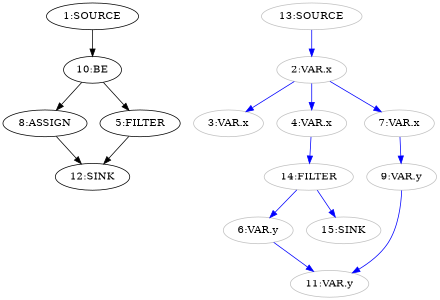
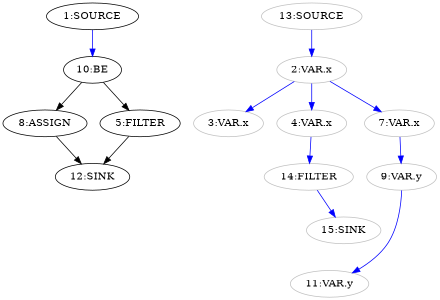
(93, 39) -> (93, 39)
(258, 230) -> none
